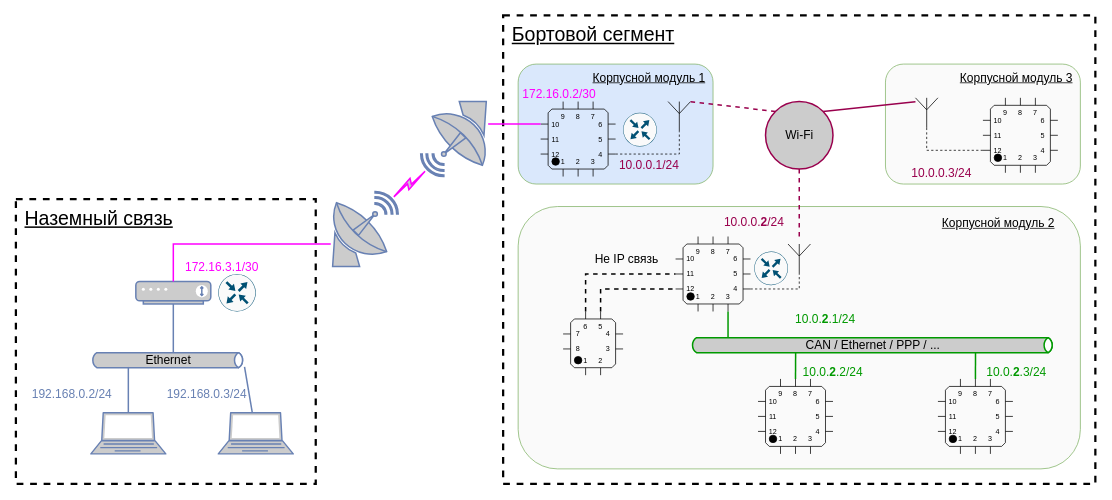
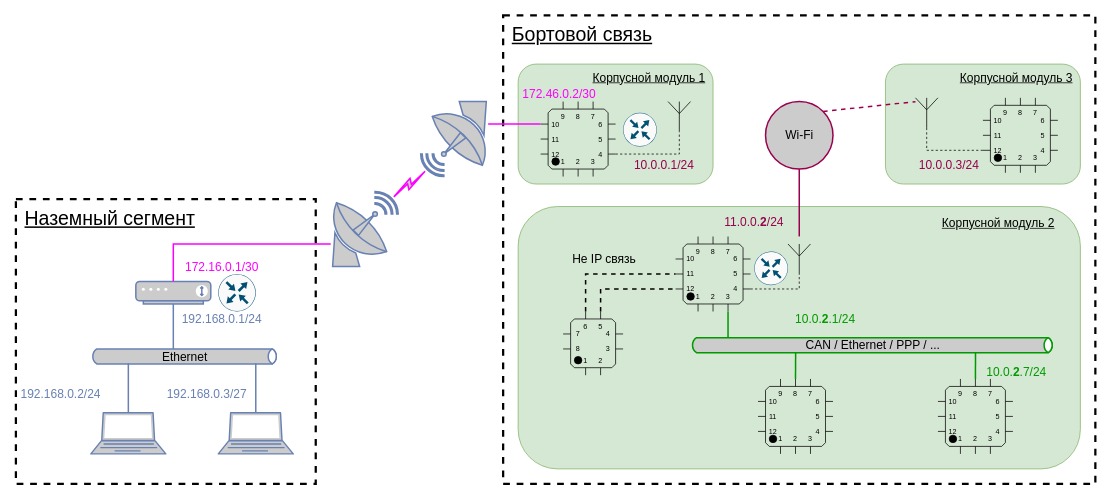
(597, 35) -> (586, 35)
(559, 94) -> (559, 94)
(733, 107) -> none
(869, 107) -> (869, 107)
(615, 124) -> (615, 124)
(983, 124) -> (983, 124)
(649, 165) -> (664, 165)
(942, 173) -> (949, 165)
(799, 202) -> (799, 202)
(98, 219) -> (109, 219)
(754, 222) -> (754, 222)
(998, 224) -> (998, 224)
(627, 259) -> (604, 259)
(222, 267) -> (222, 267)
none -> (222, 319)
(167, 360) -> (184, 357)
(833, 372) -> none
(1017, 372) -> (1017, 372)
(72, 394) -> (60, 394)
(207, 394) -> (207, 394)
